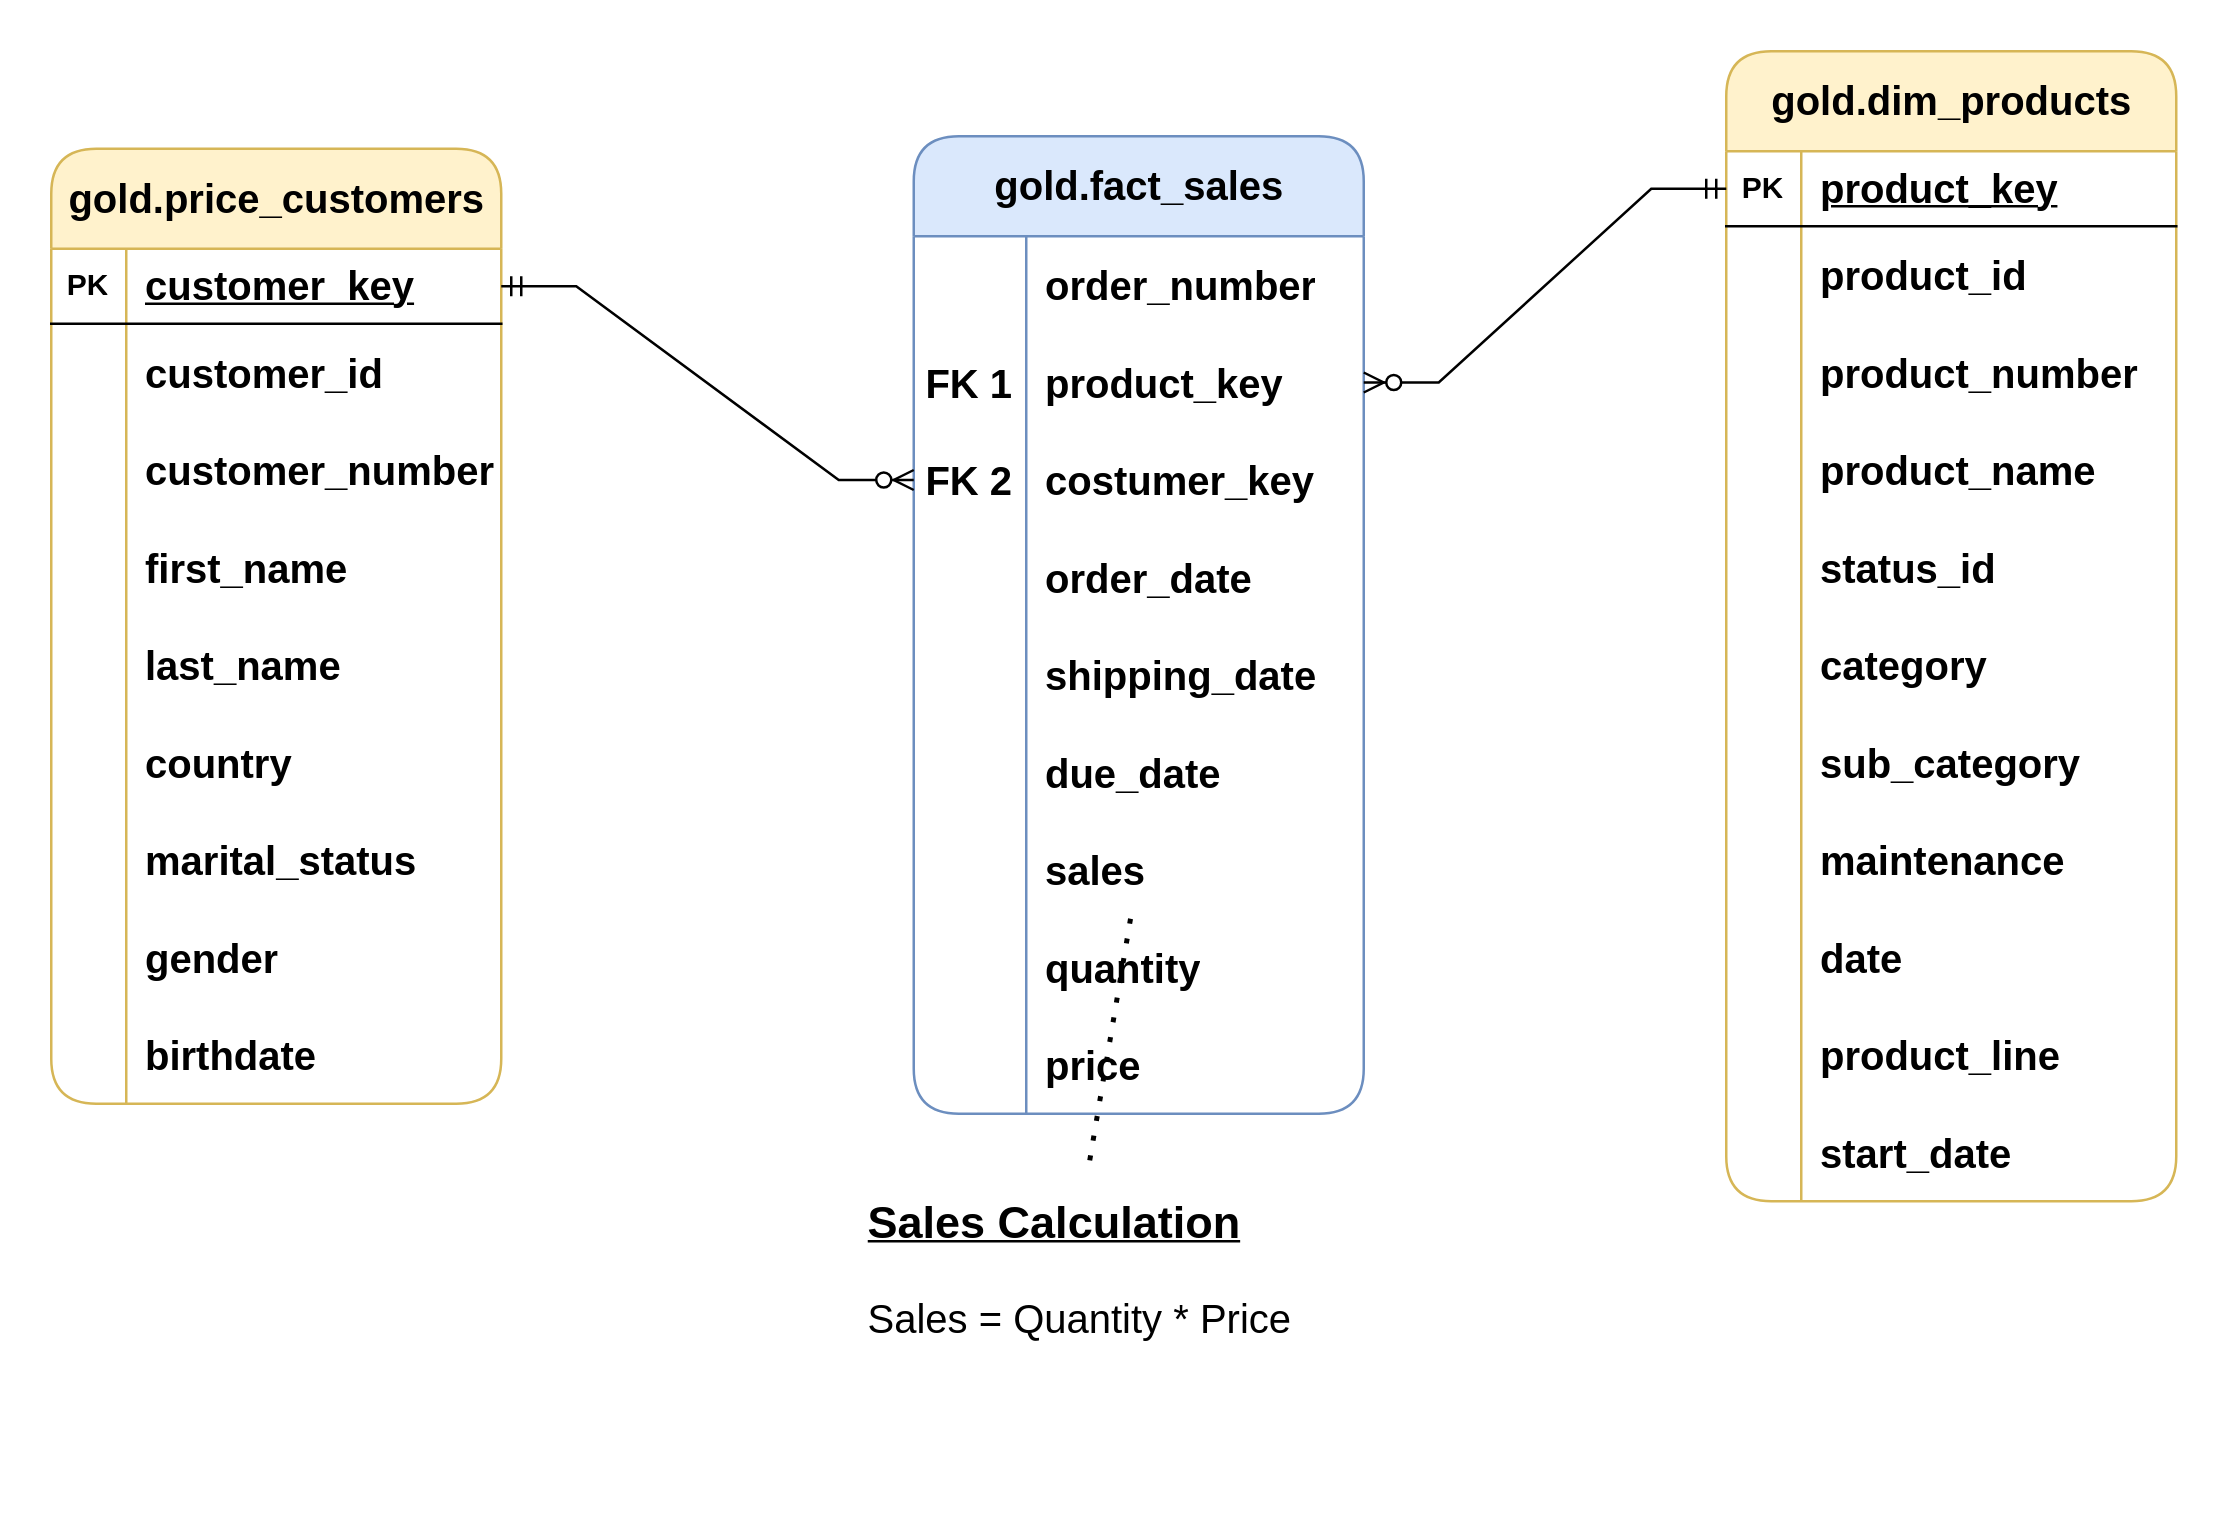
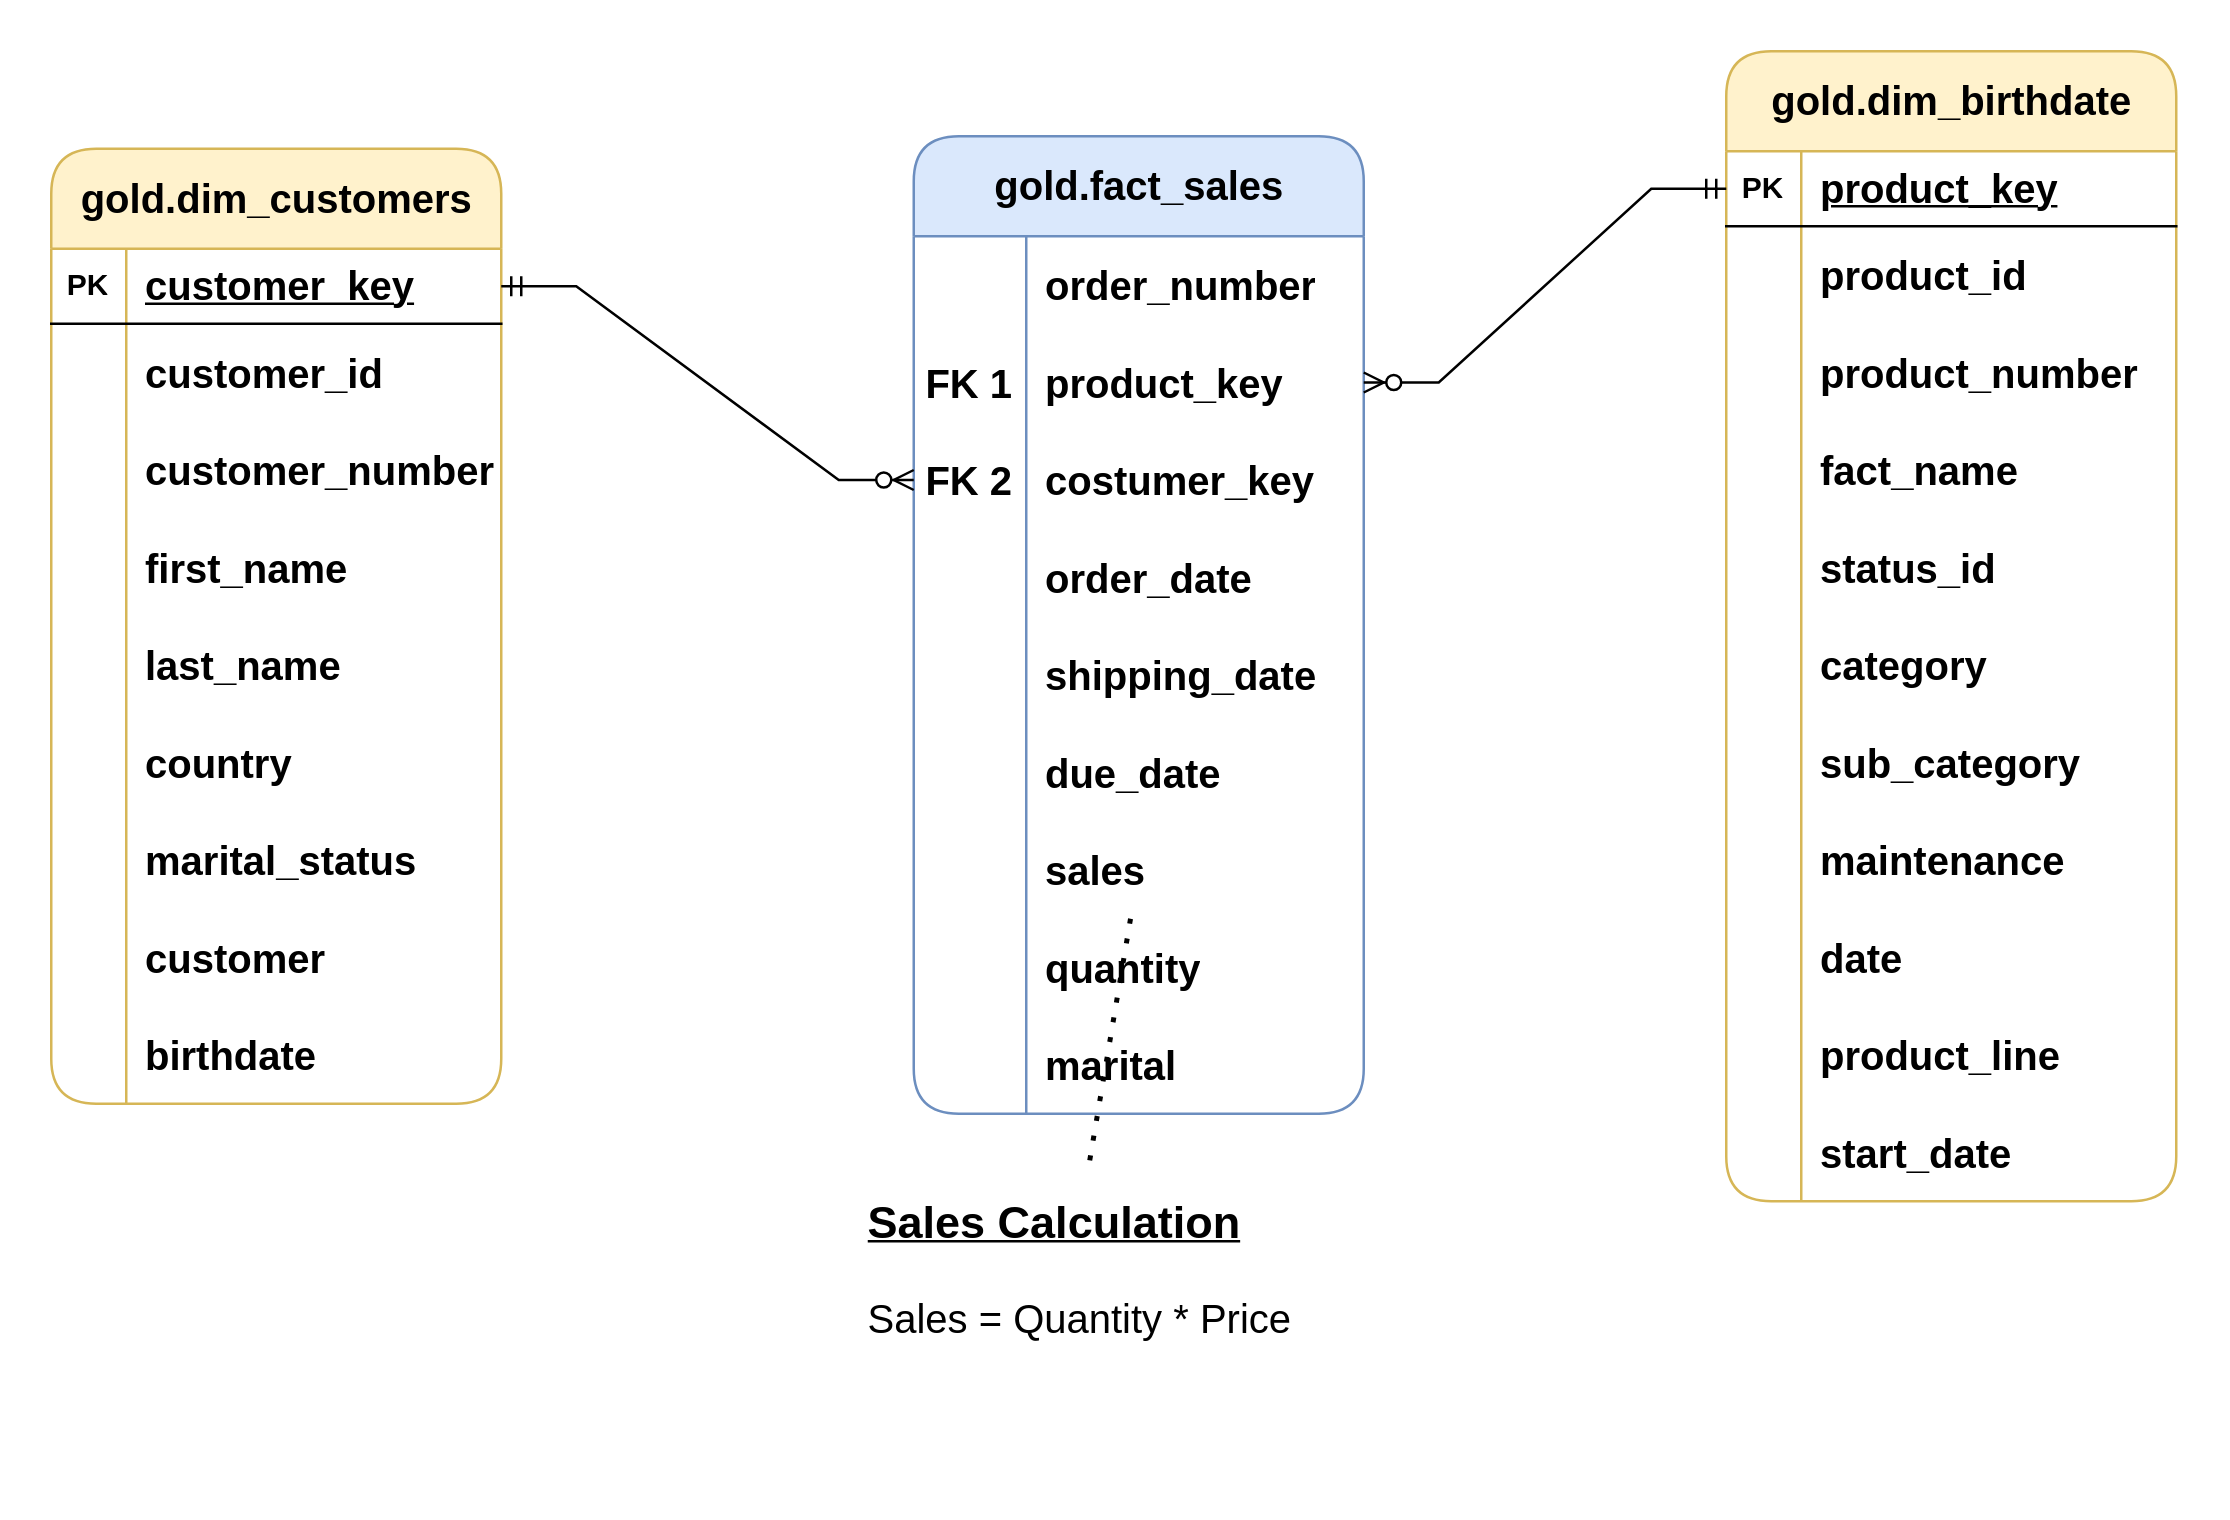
(1953, 101) -> (1953, 101)
(278, 199) -> (278, 199)
(1956, 471) -> (1922, 471)
(213, 959) -> (236, 959)
(1097, 1066) -> (1114, 1066)
